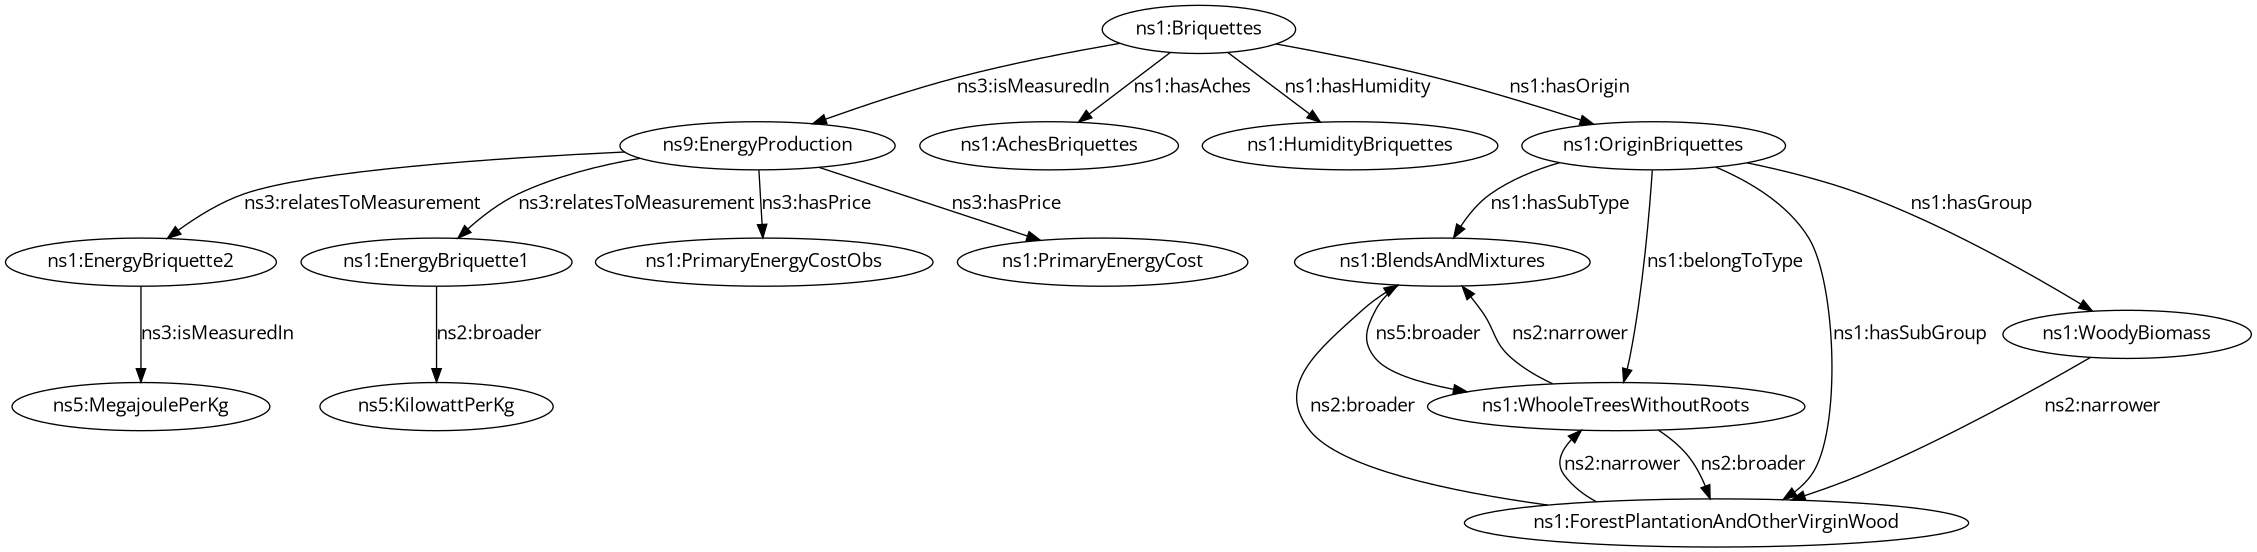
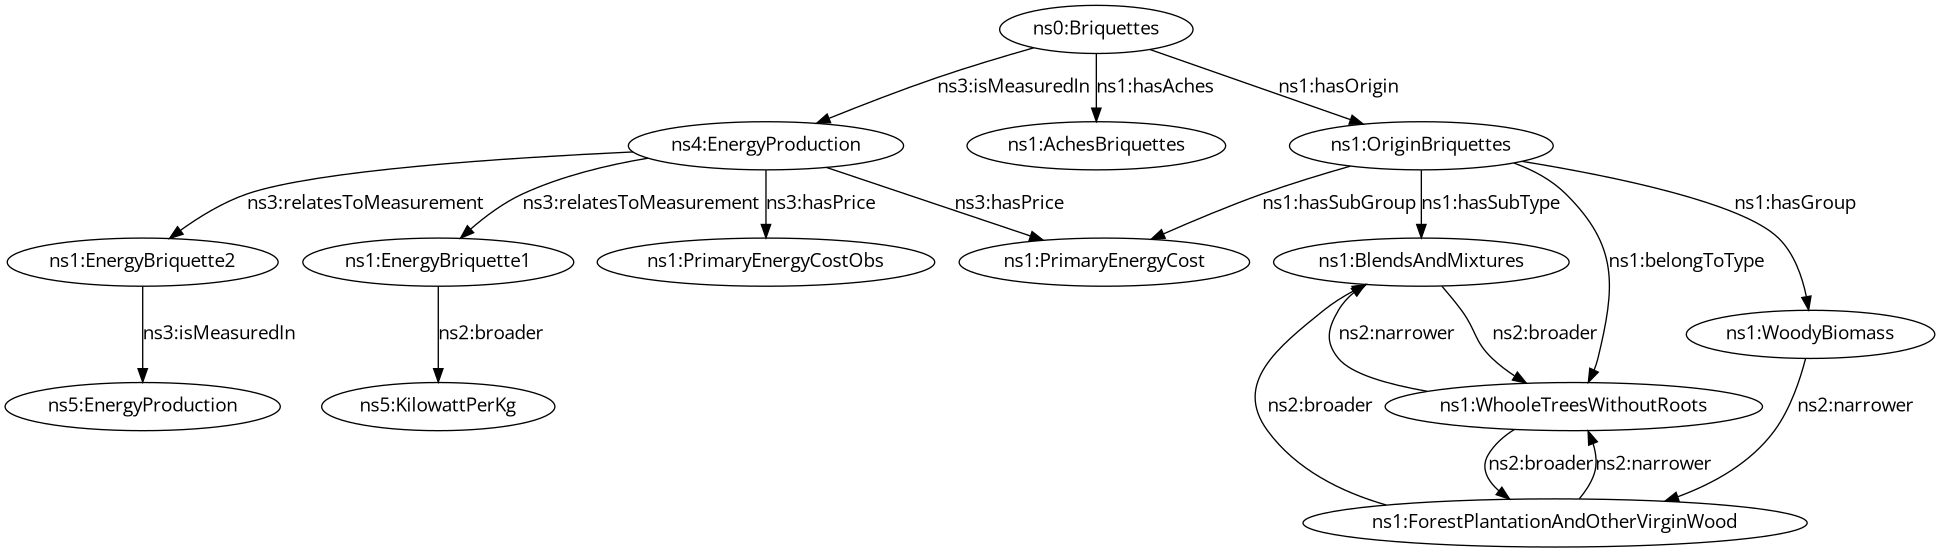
(1199, 29) -> (1096, 29)
(758, 146) -> (766, 146)
(1350, 146) -> none
(1828, 309) -> (1256, 196)
(1428, 334) -> (1545, 334)
(141, 407) -> (143, 407)
